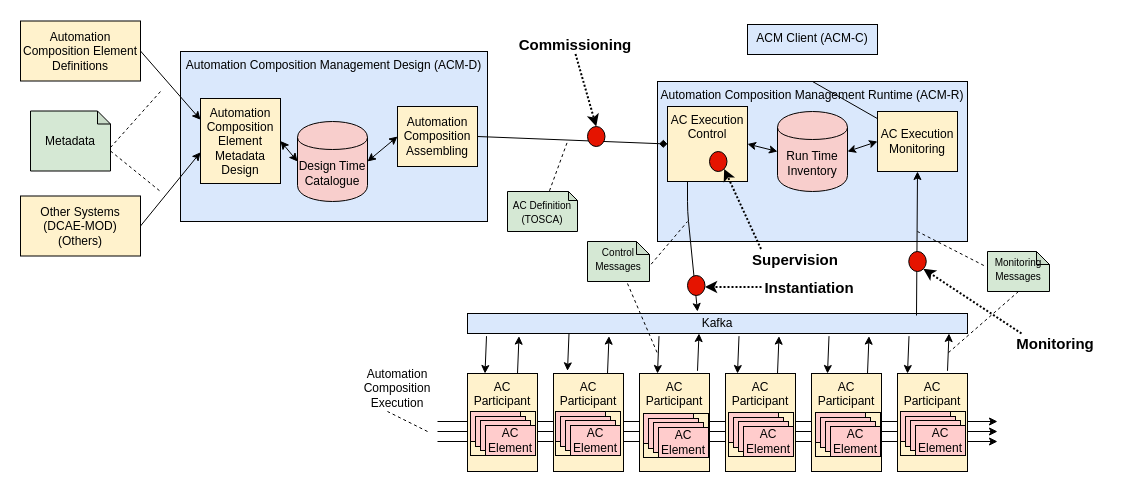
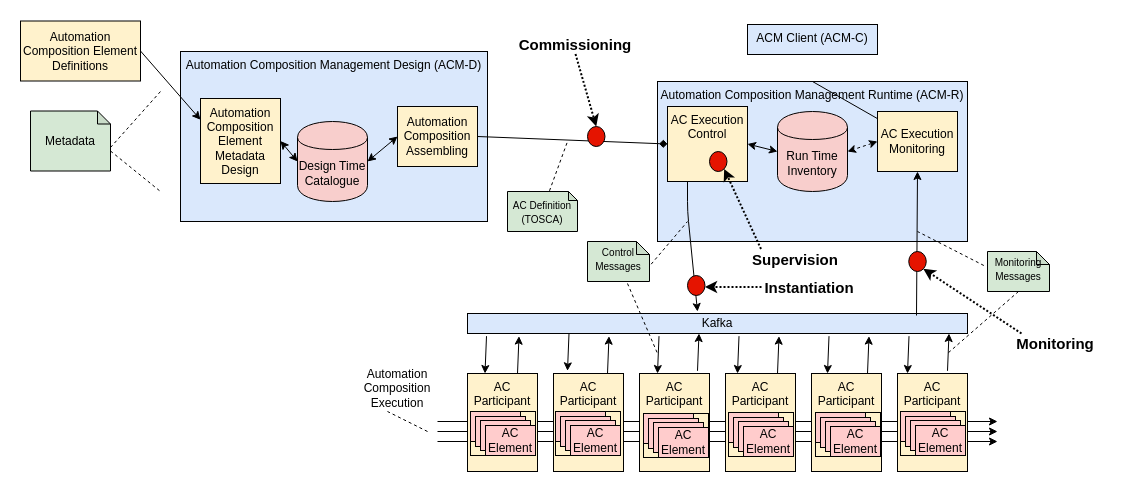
(863, 147) -> (863, 147)
(168, 192) -> none
(81, 226) -> none
